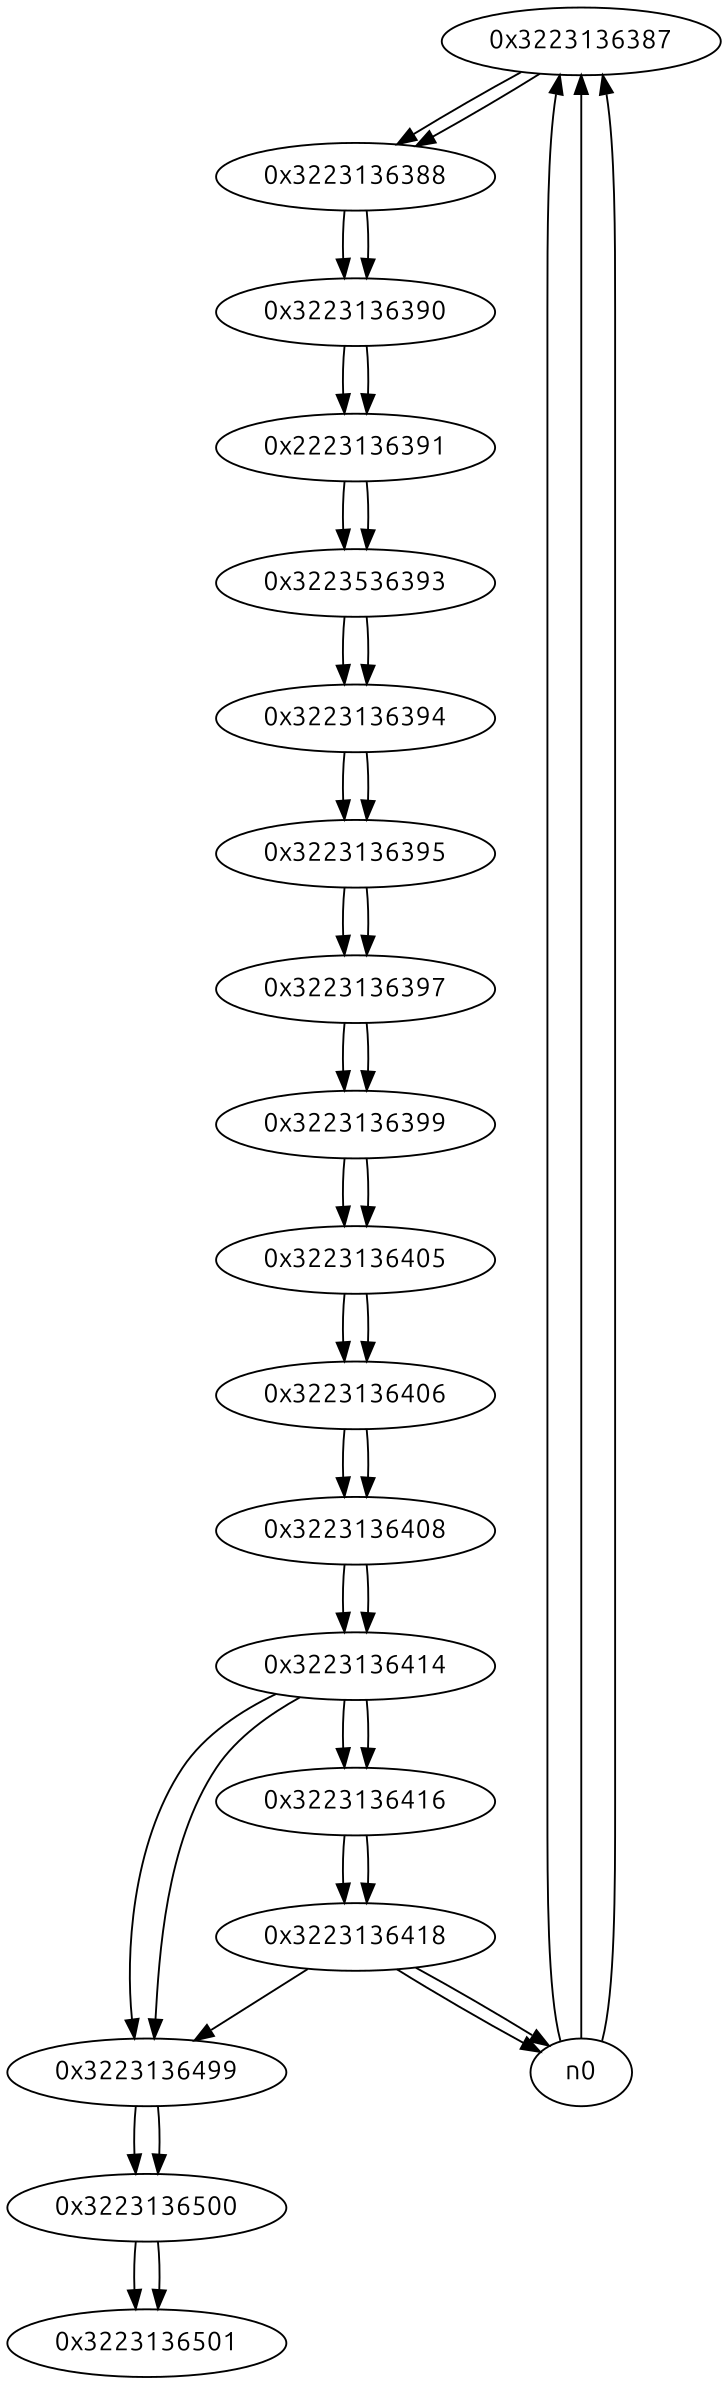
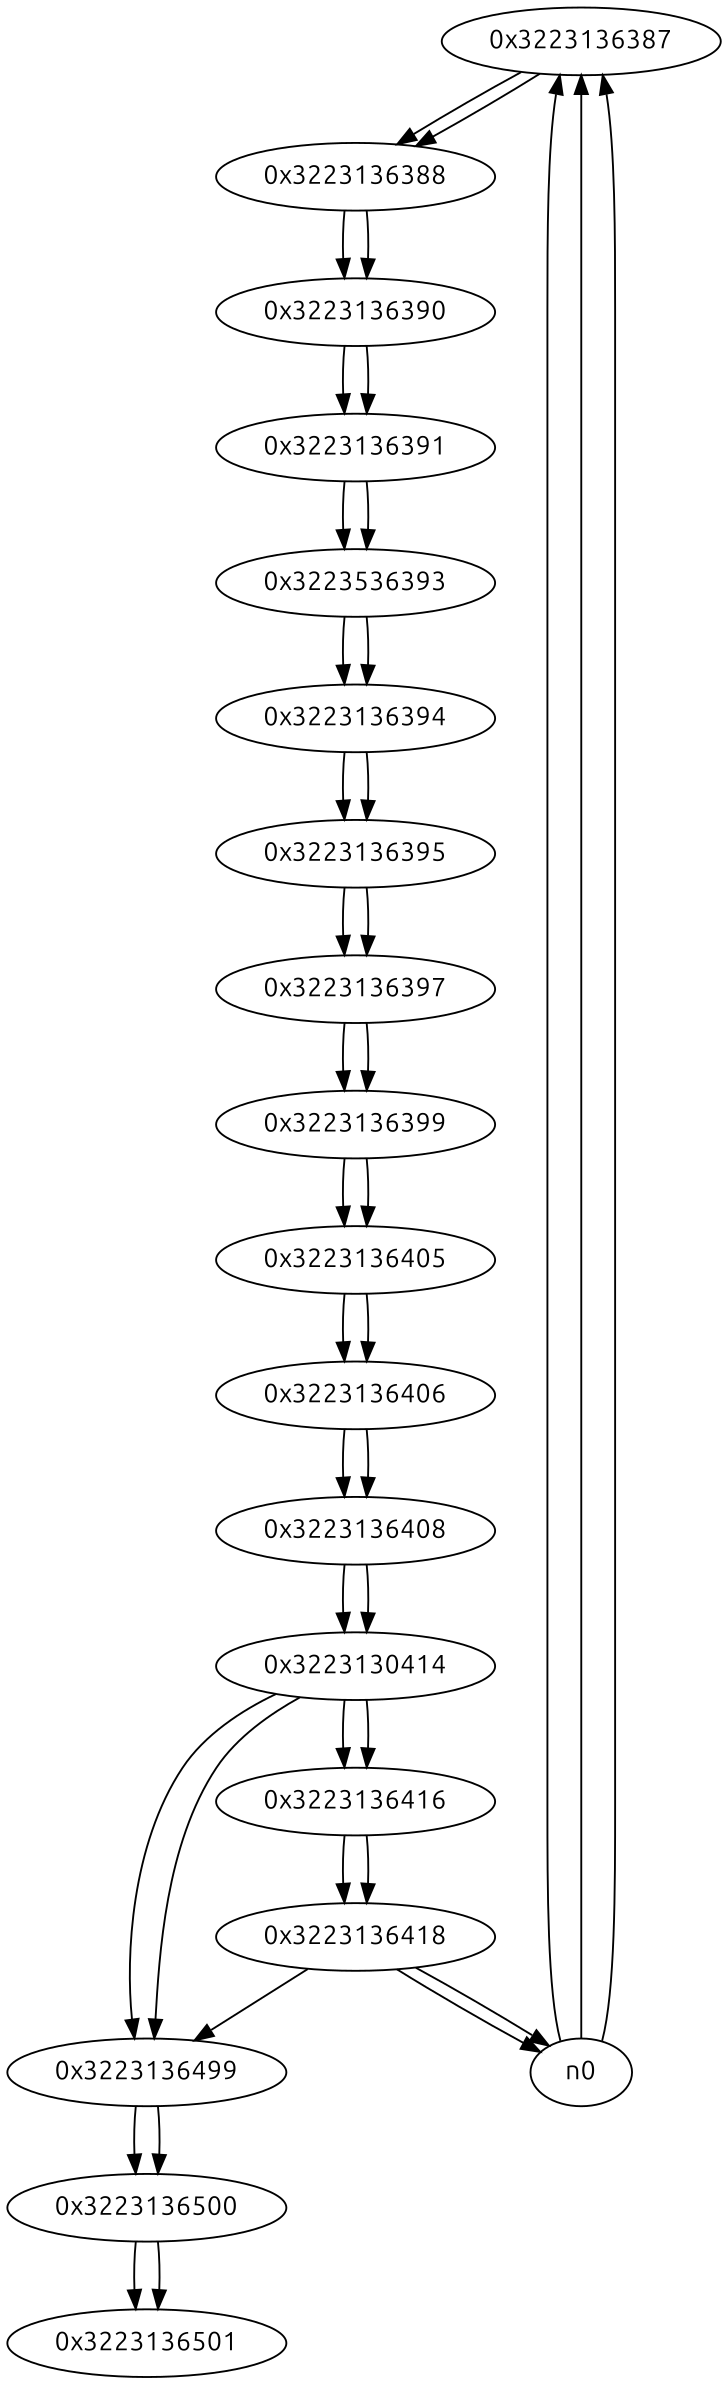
(356, 448) -> (356, 448)
(356, 1666) -> (356, 1666)
